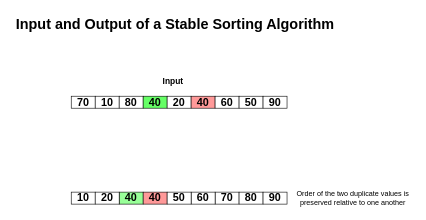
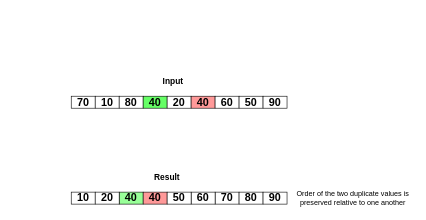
(179, 24) -> none
none -> (167, 177)
